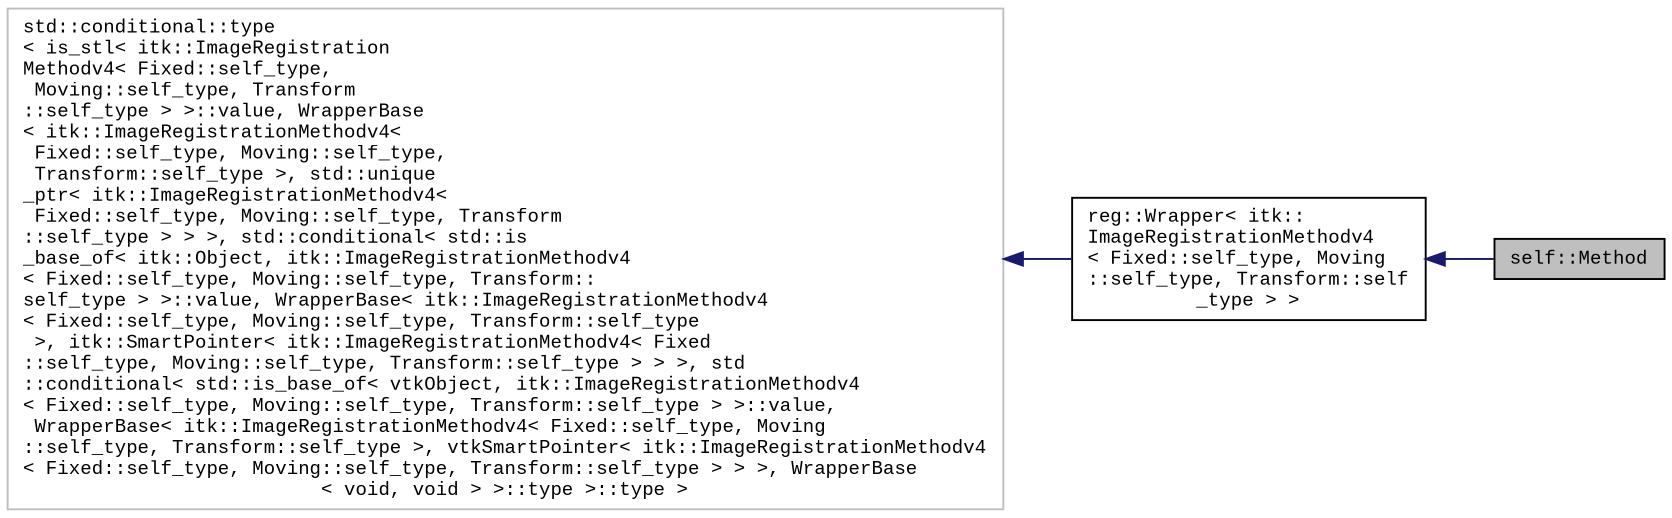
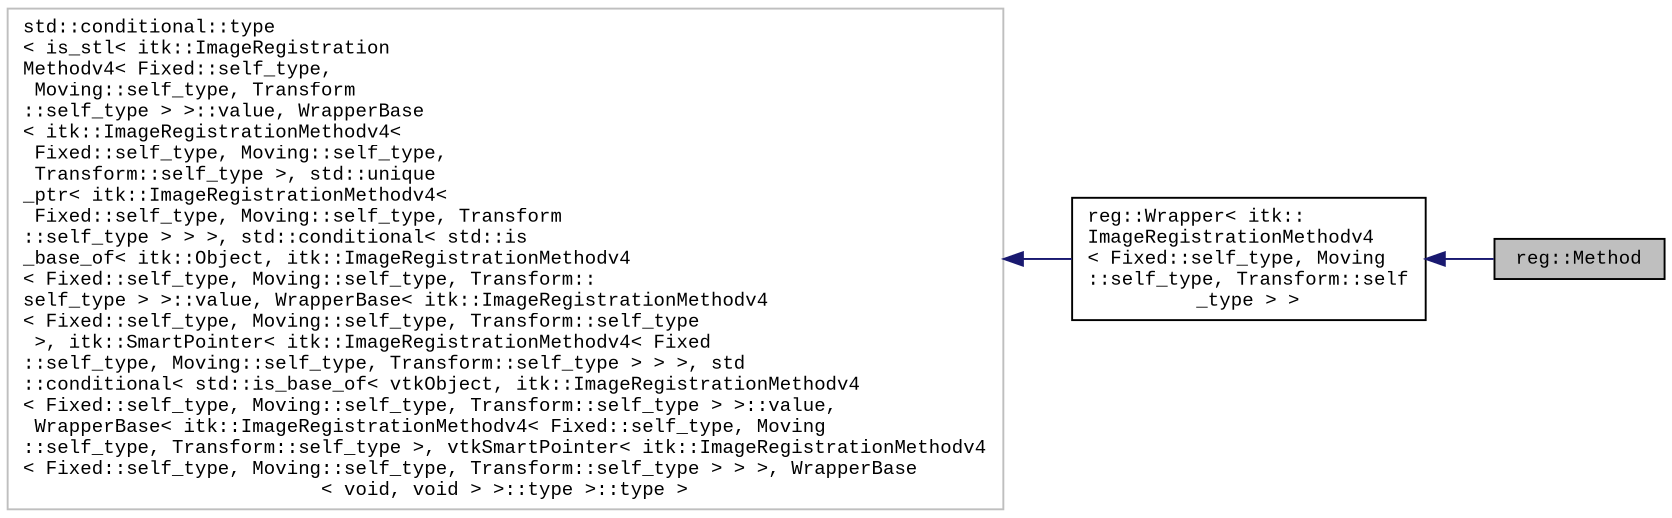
(1580, 259) -> (1580, 259)
